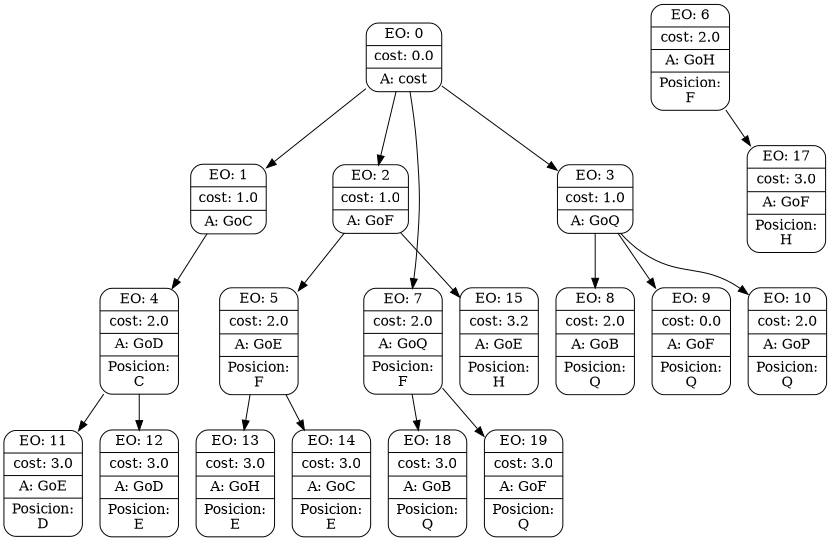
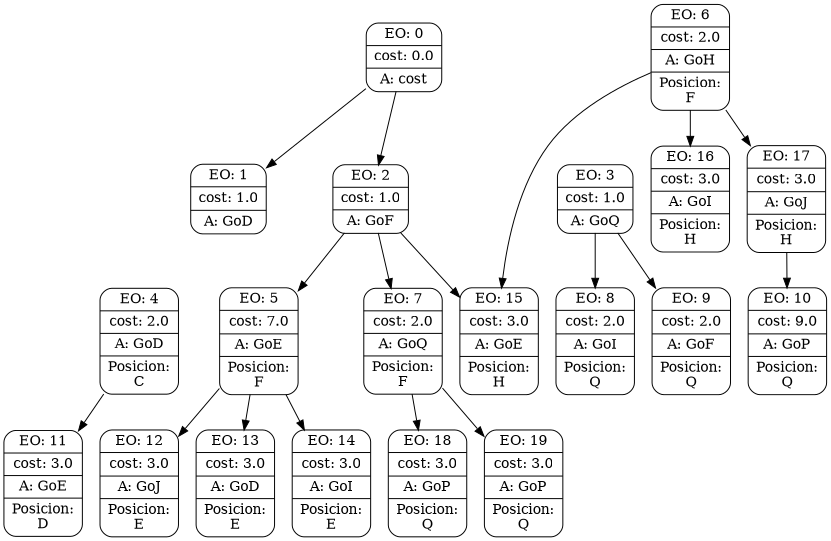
(495, 125) -> none
none -> (544, 152)
(419, 185) -> (384, 256)
none -> (690, 199)
(786, 202) -> (786, 202)
(228, 222) -> (228, 222)
(192, 257) -> none
(677, 268) -> (787, 265)
(259, 322) -> (259, 322)
(499, 322) -> (499, 322)
(691, 322) -> (691, 322)
(787, 322) -> (787, 322)
(595, 345) -> (595, 345)
(139, 407) -> (202, 409)
(139, 487) -> (139, 487)
(235, 487) -> (235, 487)
(331, 487) -> (331, 487)
(428, 487) -> (428, 487)
(524, 487) -> (524, 487)
